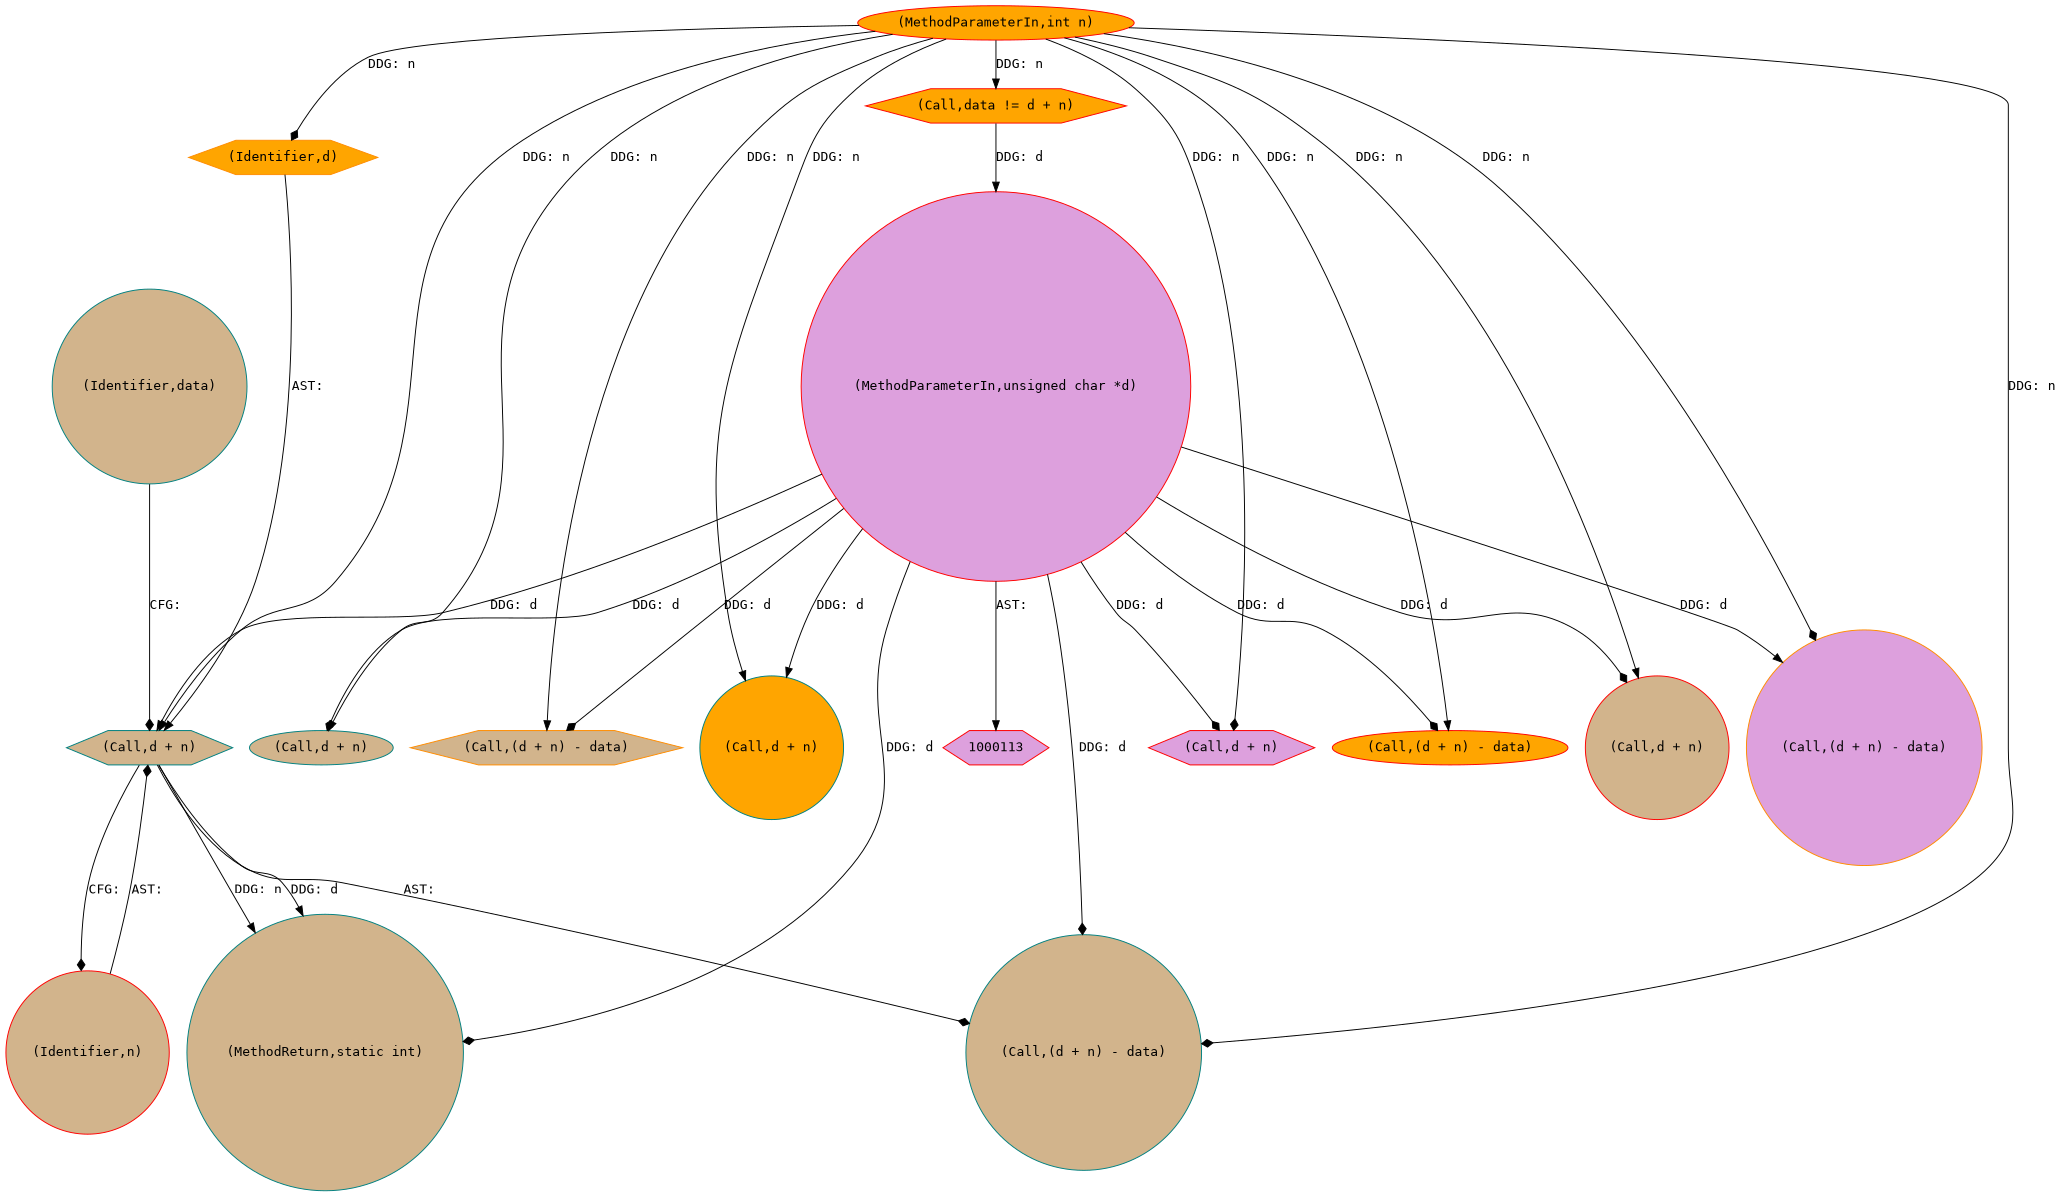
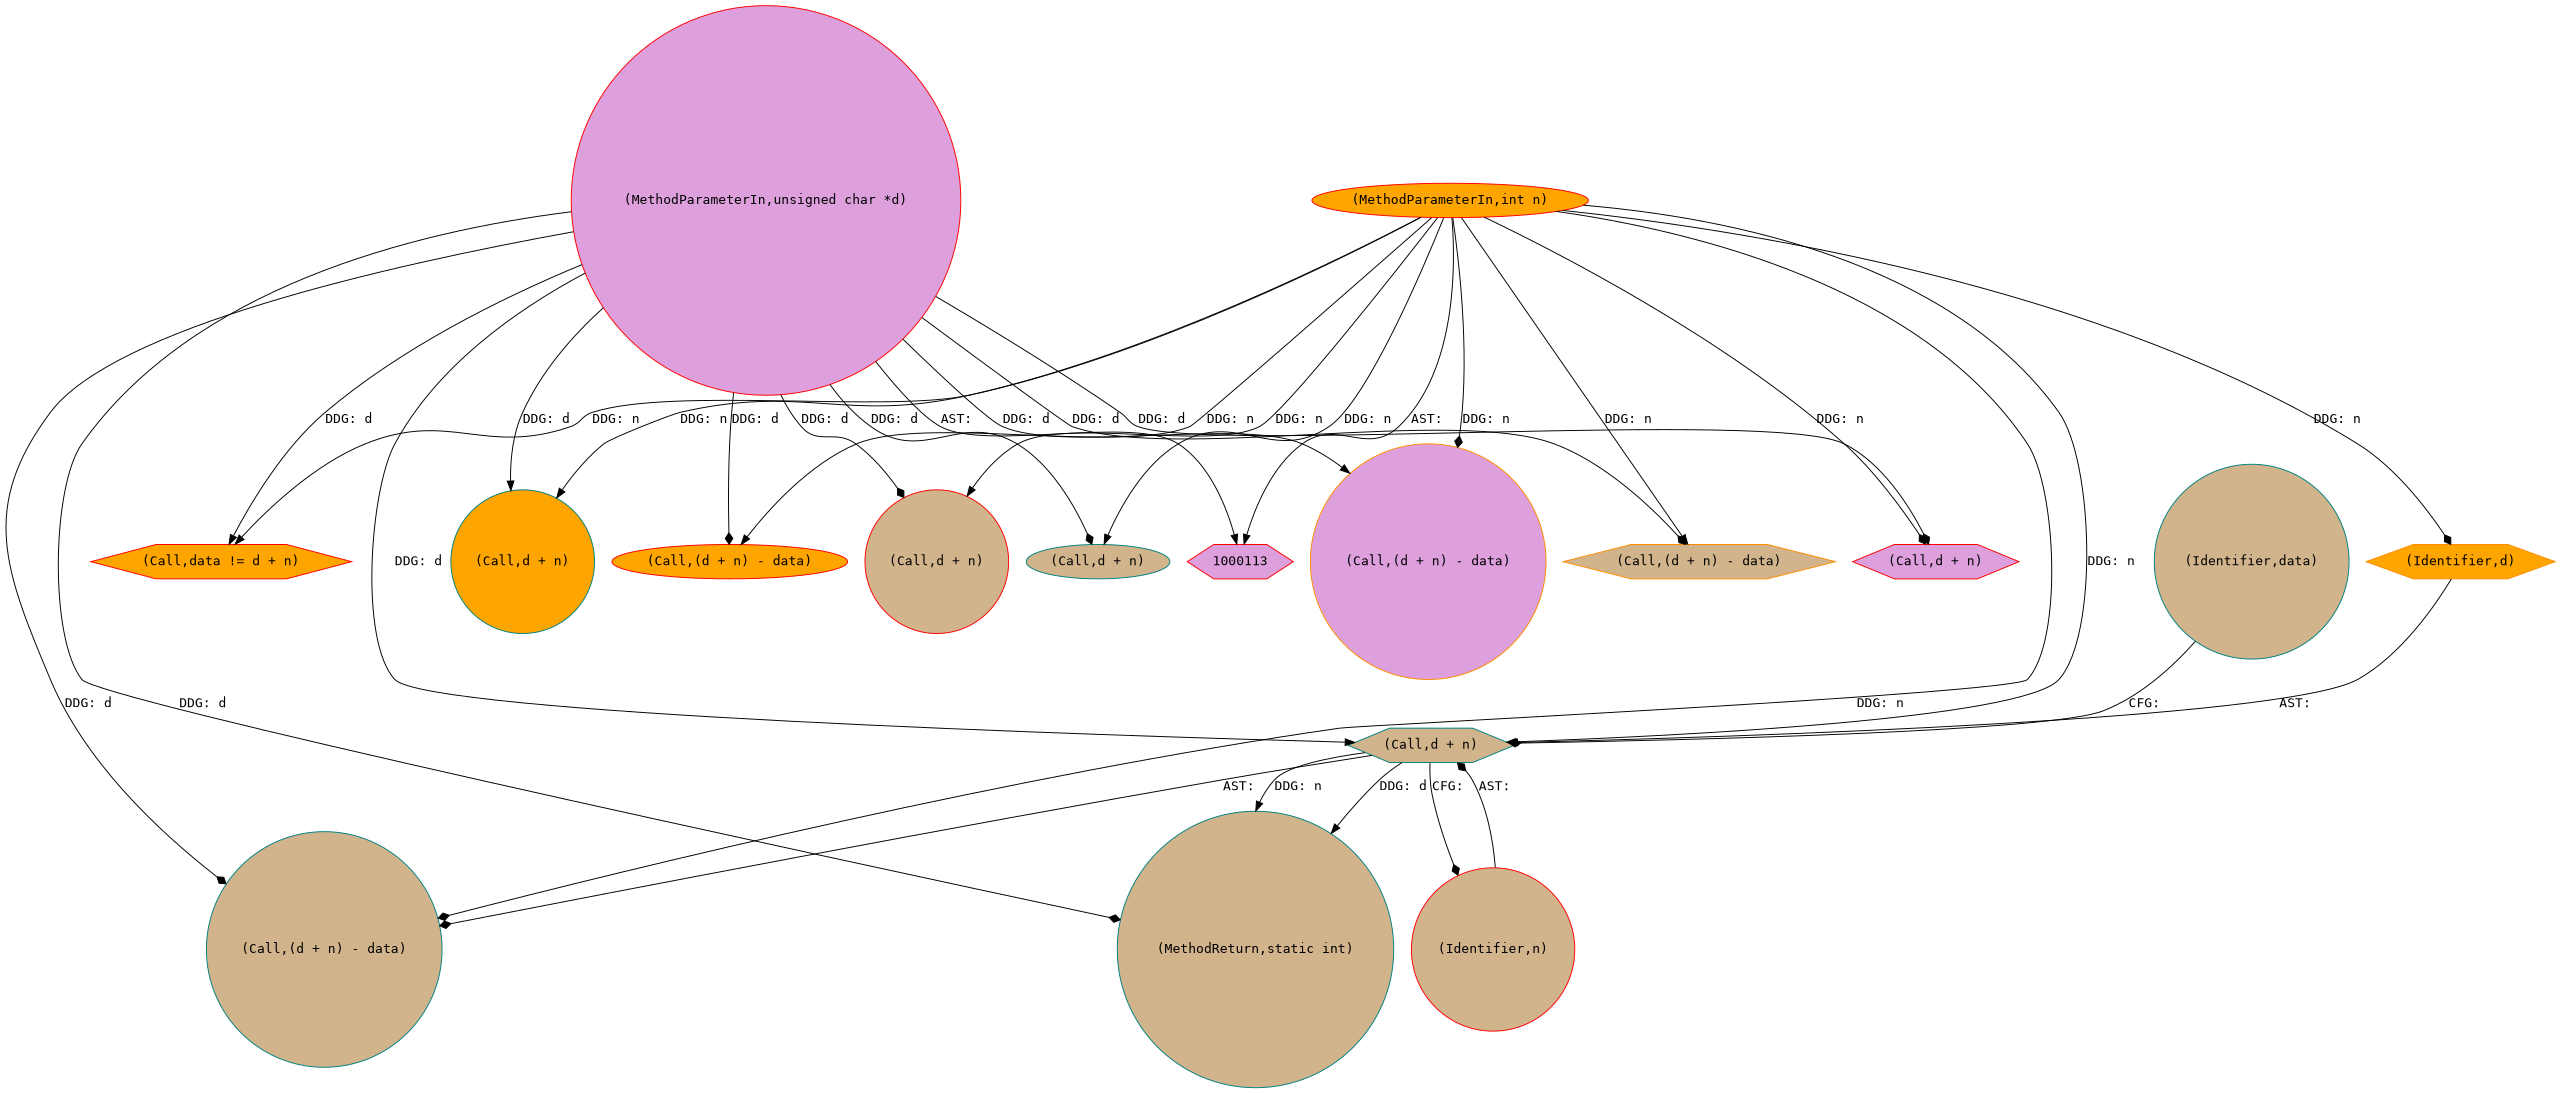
(996, 153) -> (382, 369)
none -> (1402, 422)
